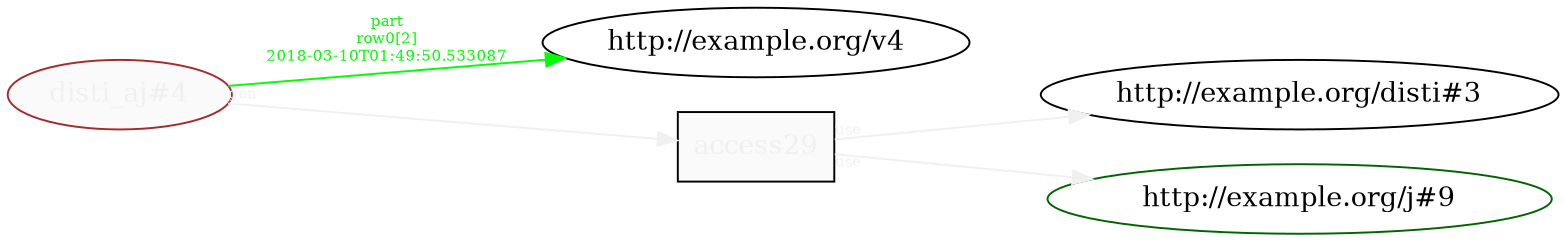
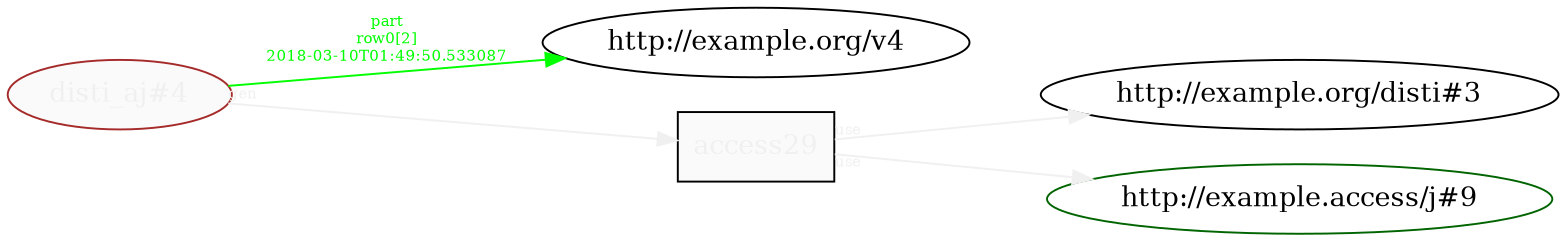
(1300, 199) -> (1300, 199)
